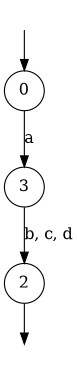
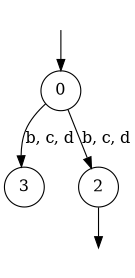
(29, 139) -> (50, 139)
(24, 230) -> (78, 134)
